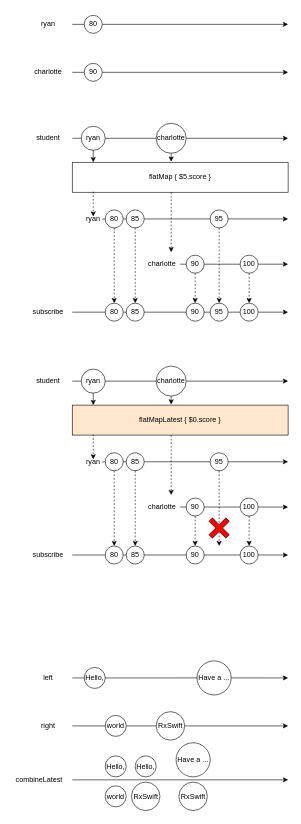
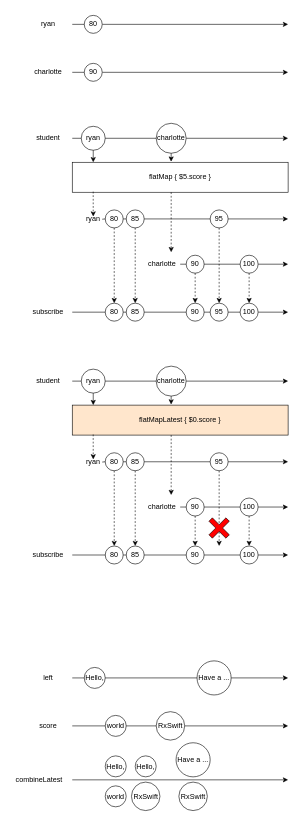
(48, 726) -> (48, 726)
